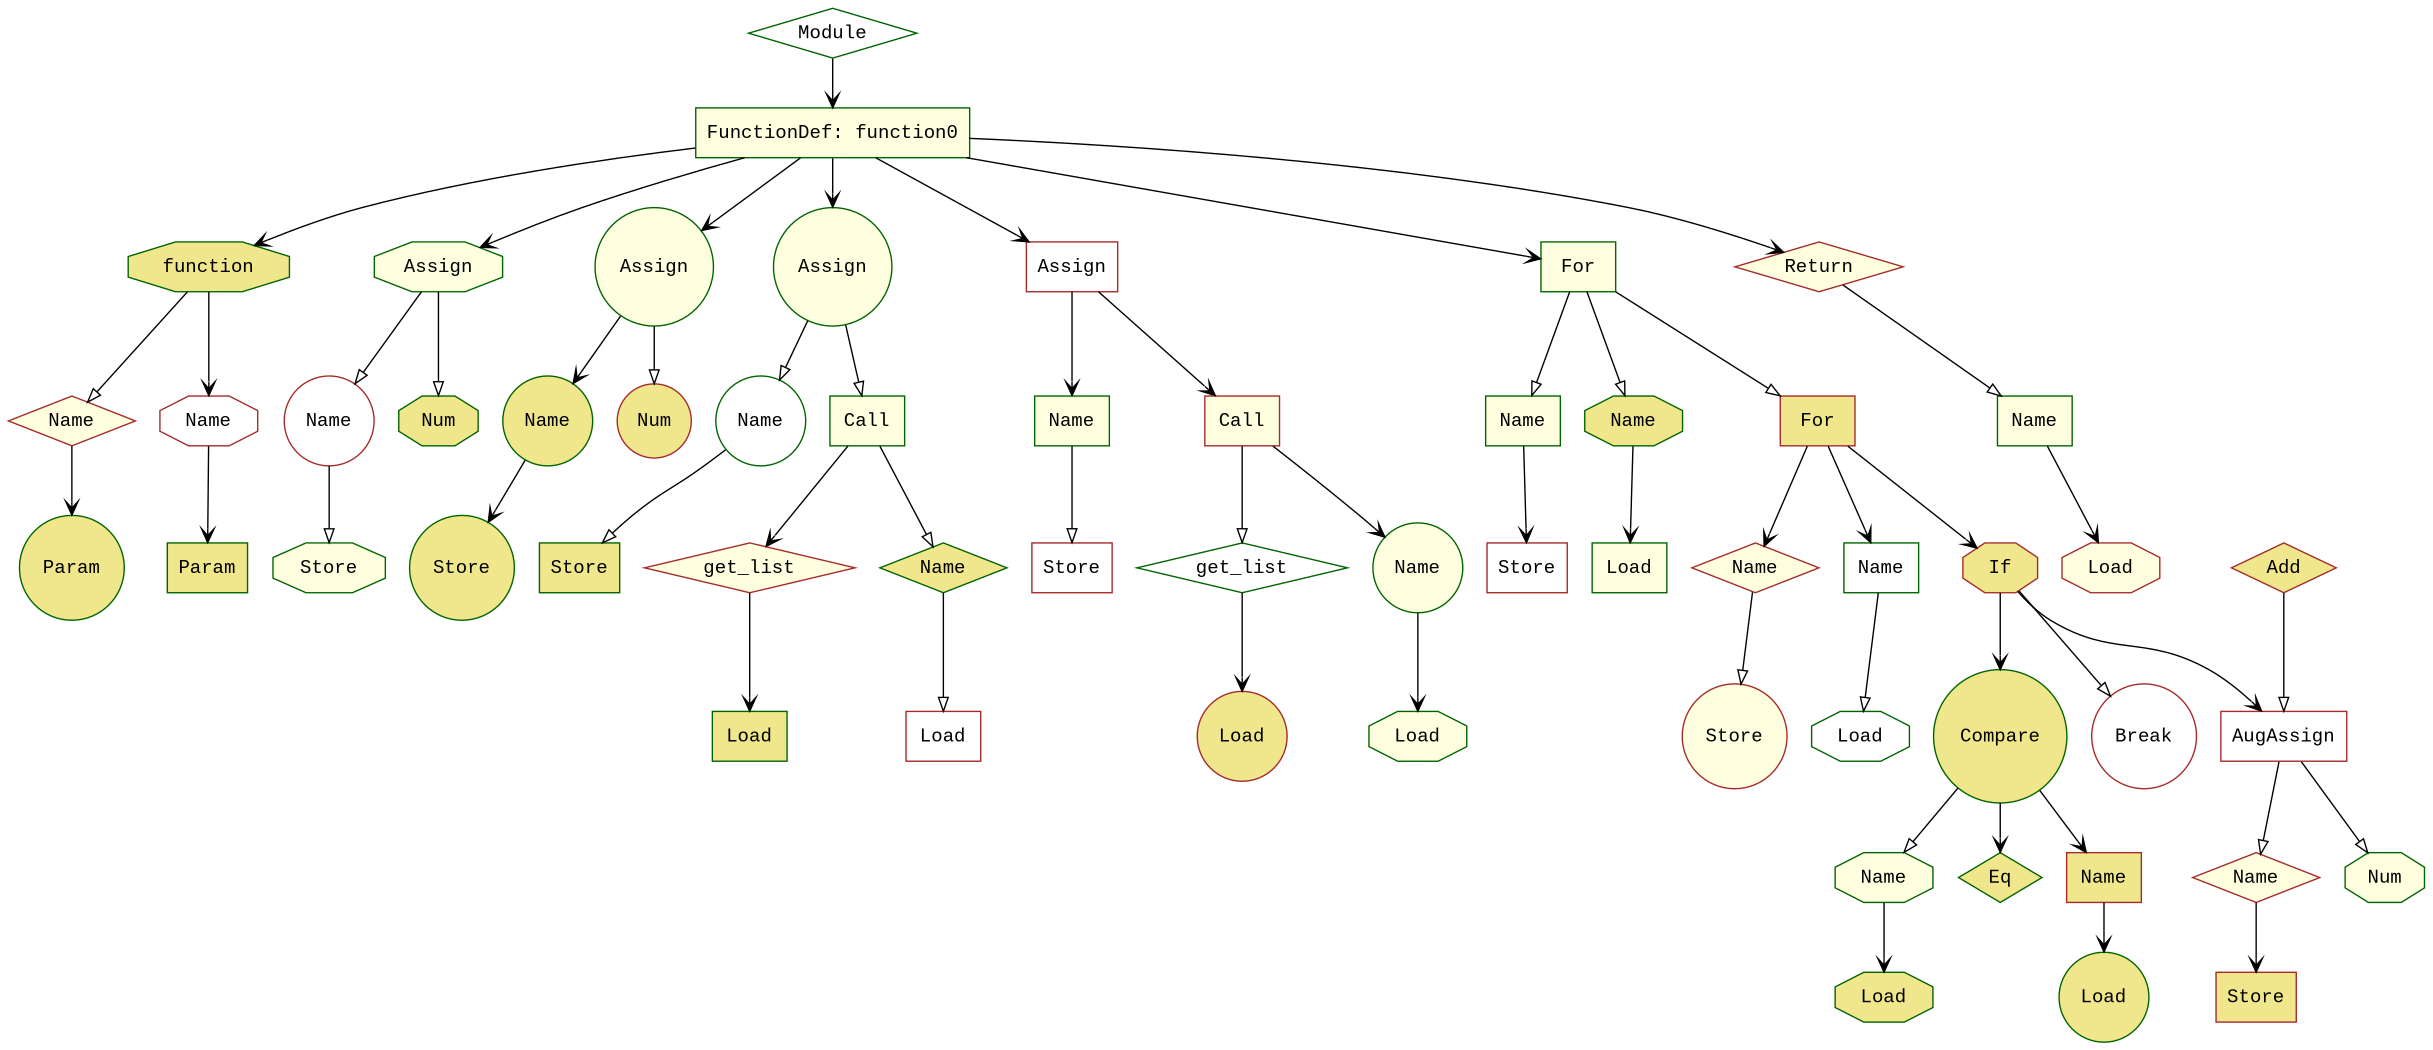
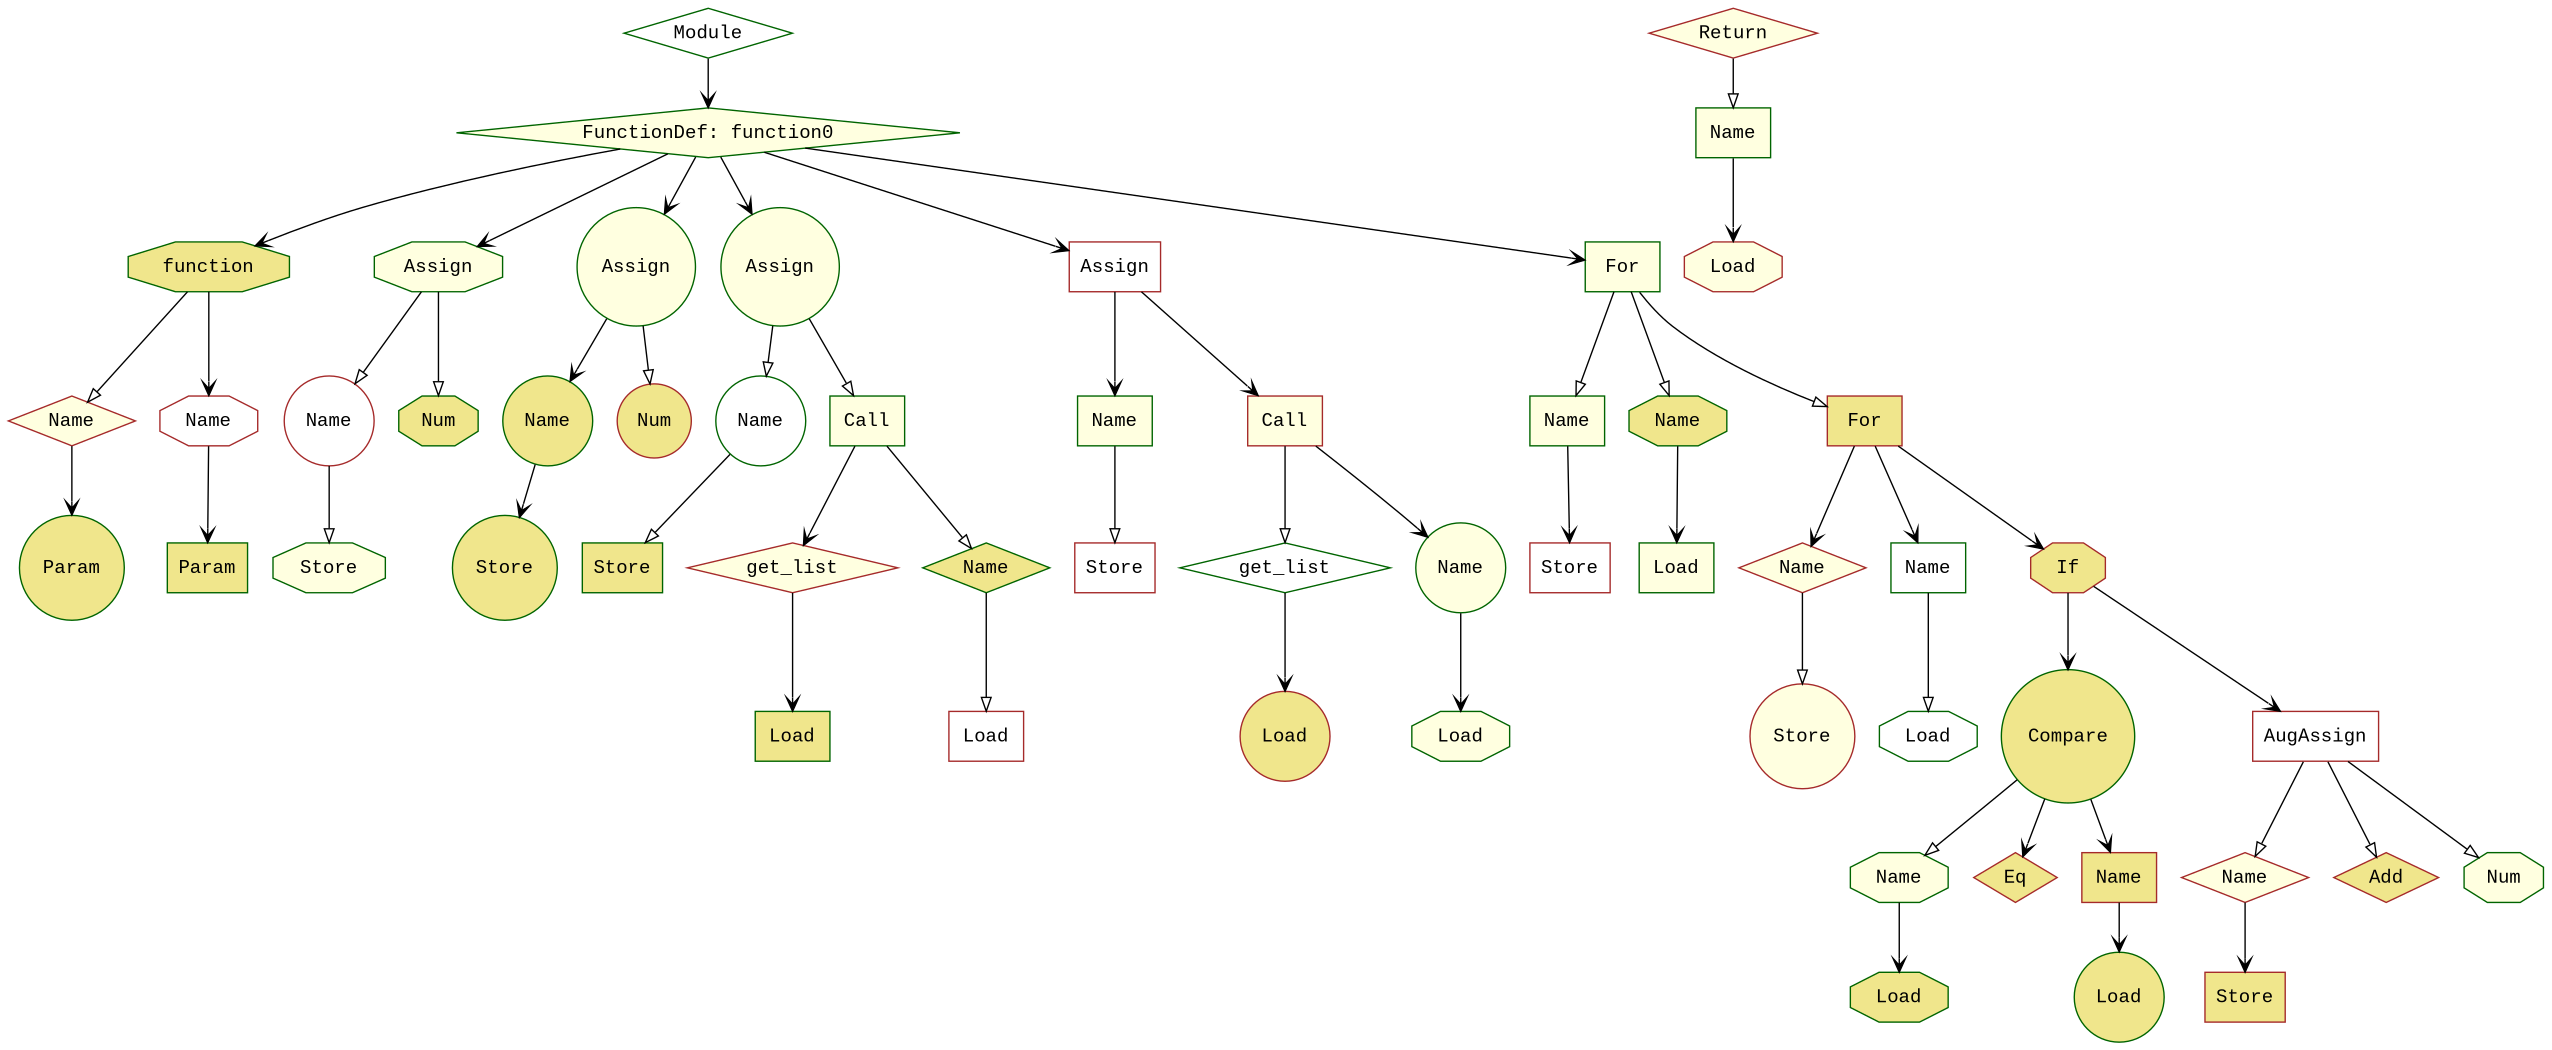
(833, 133) -> (708, 133)
(1374, 169) -> none
(2284, 645) -> (2349, 803)
(2144, 736) -> none
(2000, 878) -> (2016, 878)
